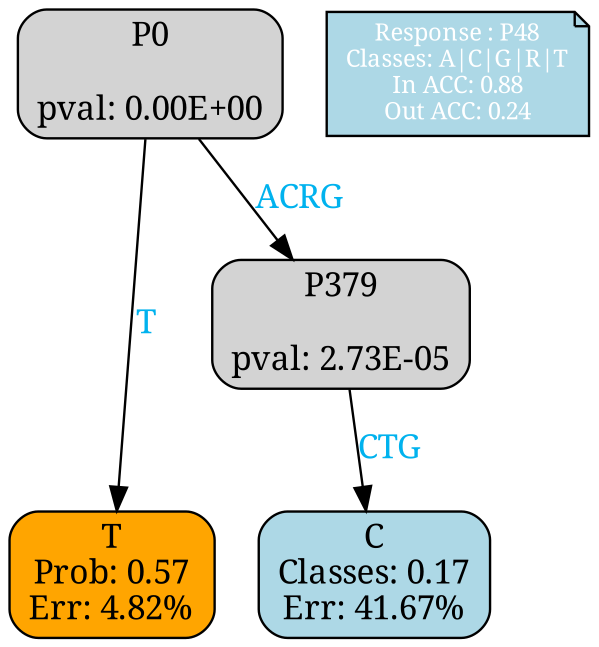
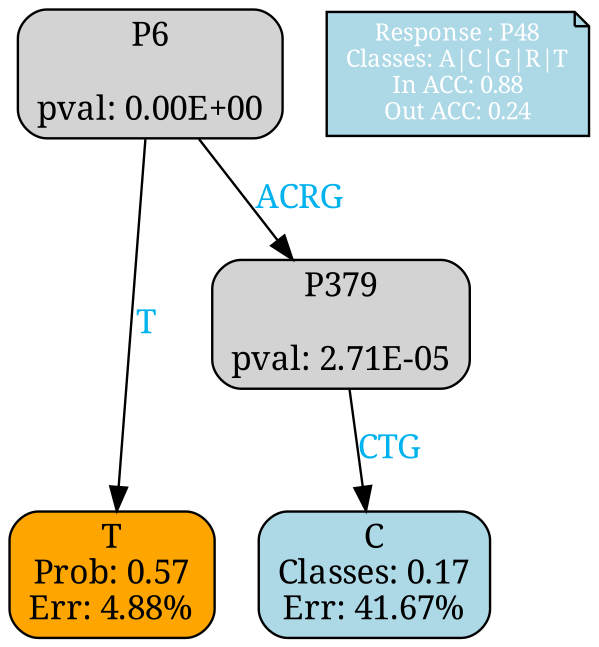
(150, 74) -> (150, 74)
(341, 324) -> (341, 324)
(112, 575) -> (112, 575)
